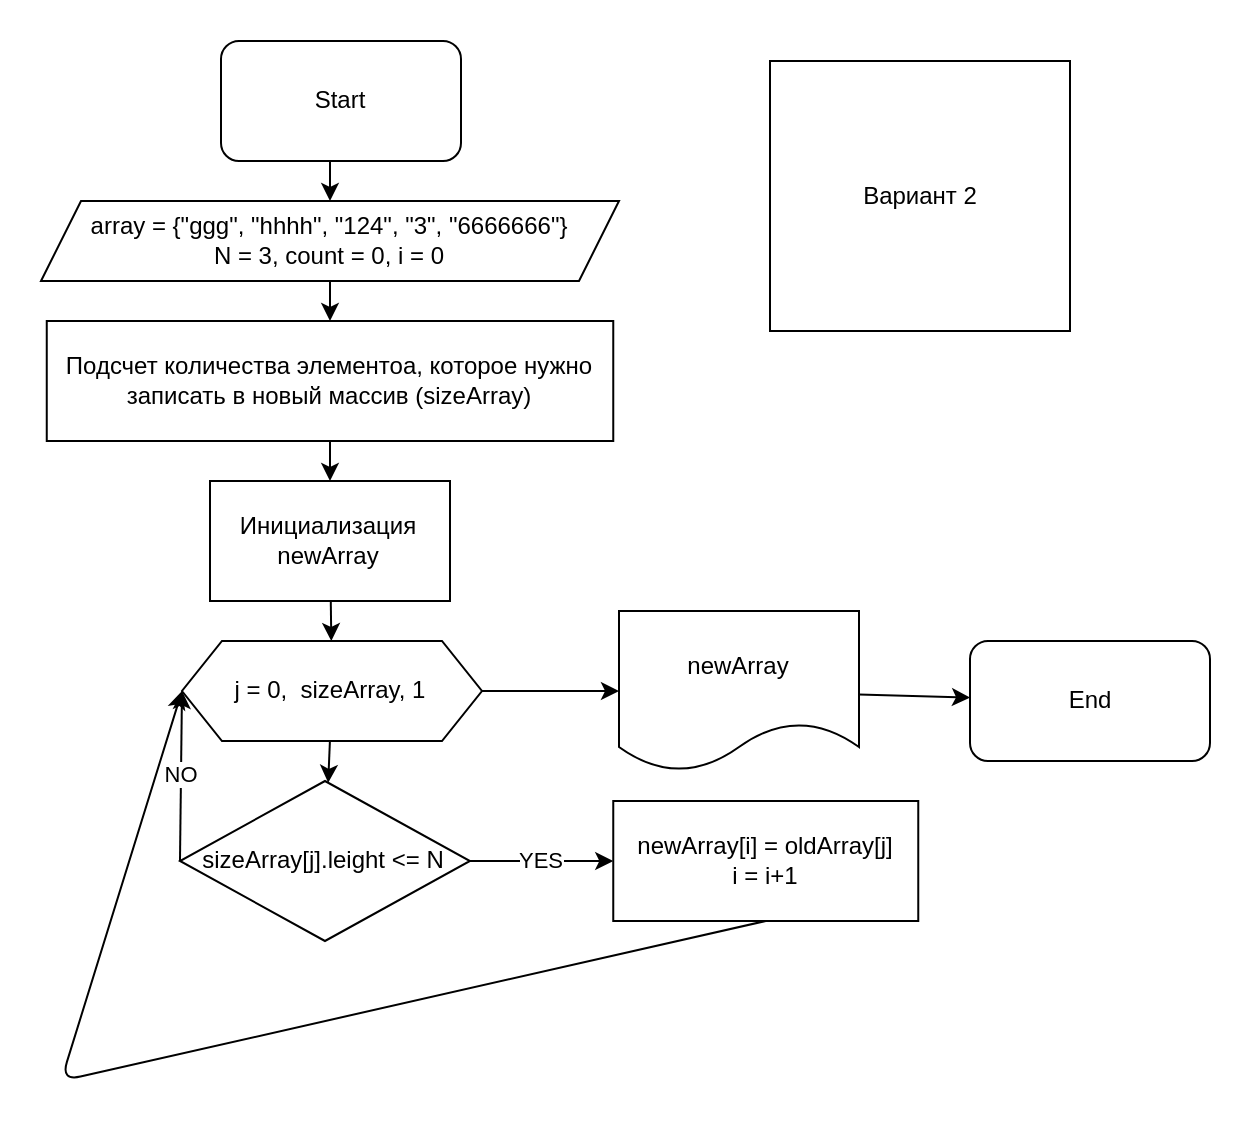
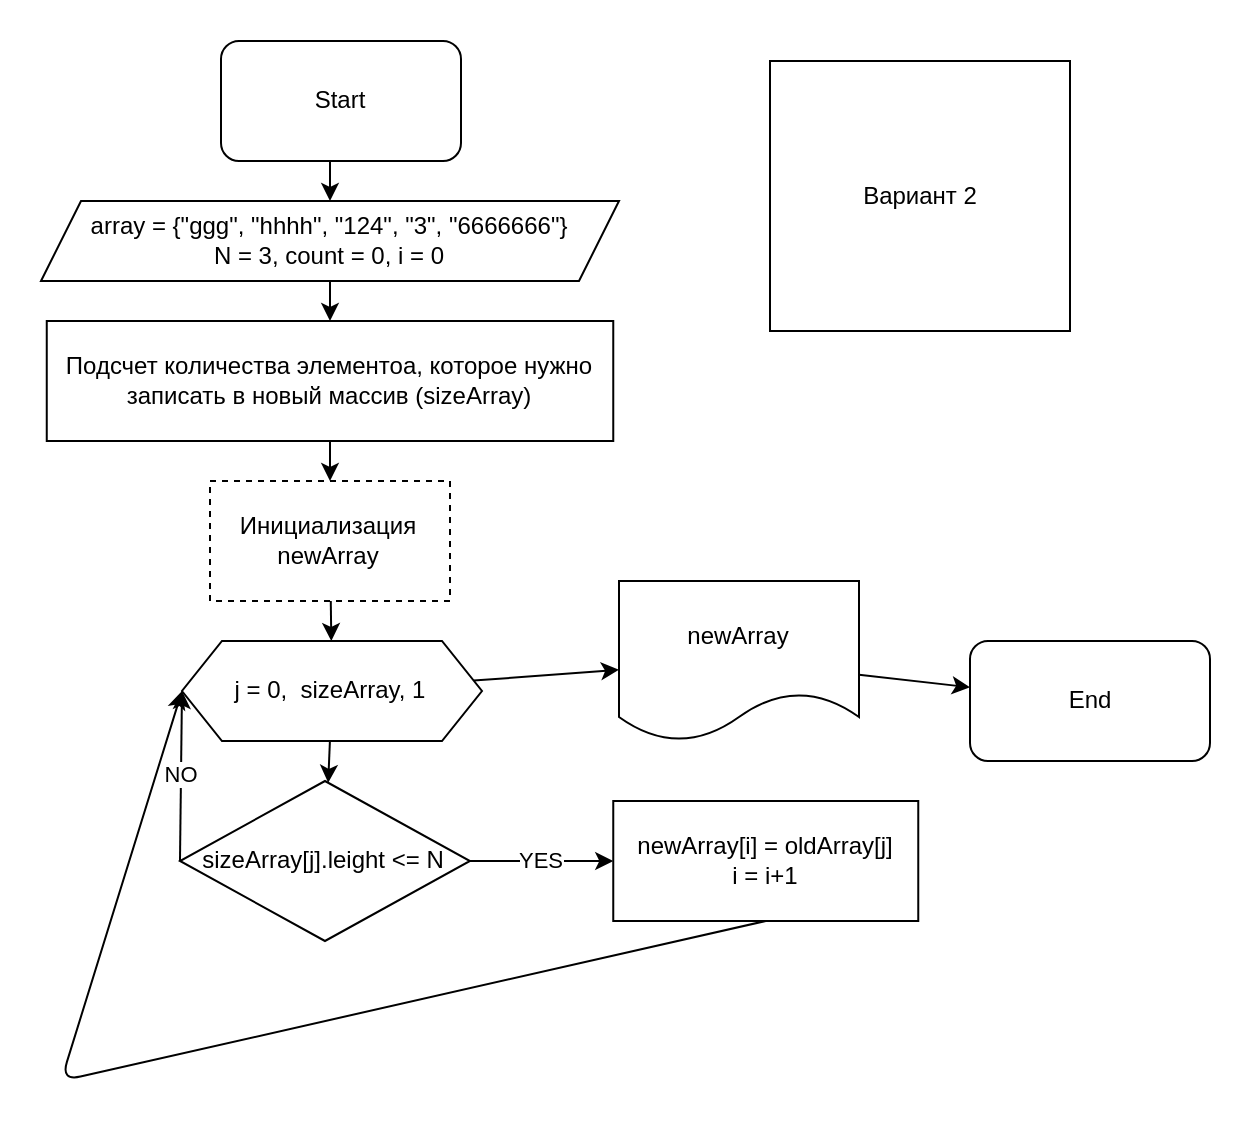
(330, 541) -> (330, 541)
(739, 691) -> (739, 661)
